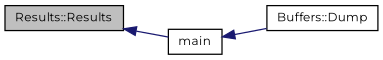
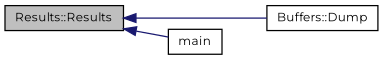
(251, 31) -> (201, 18)
